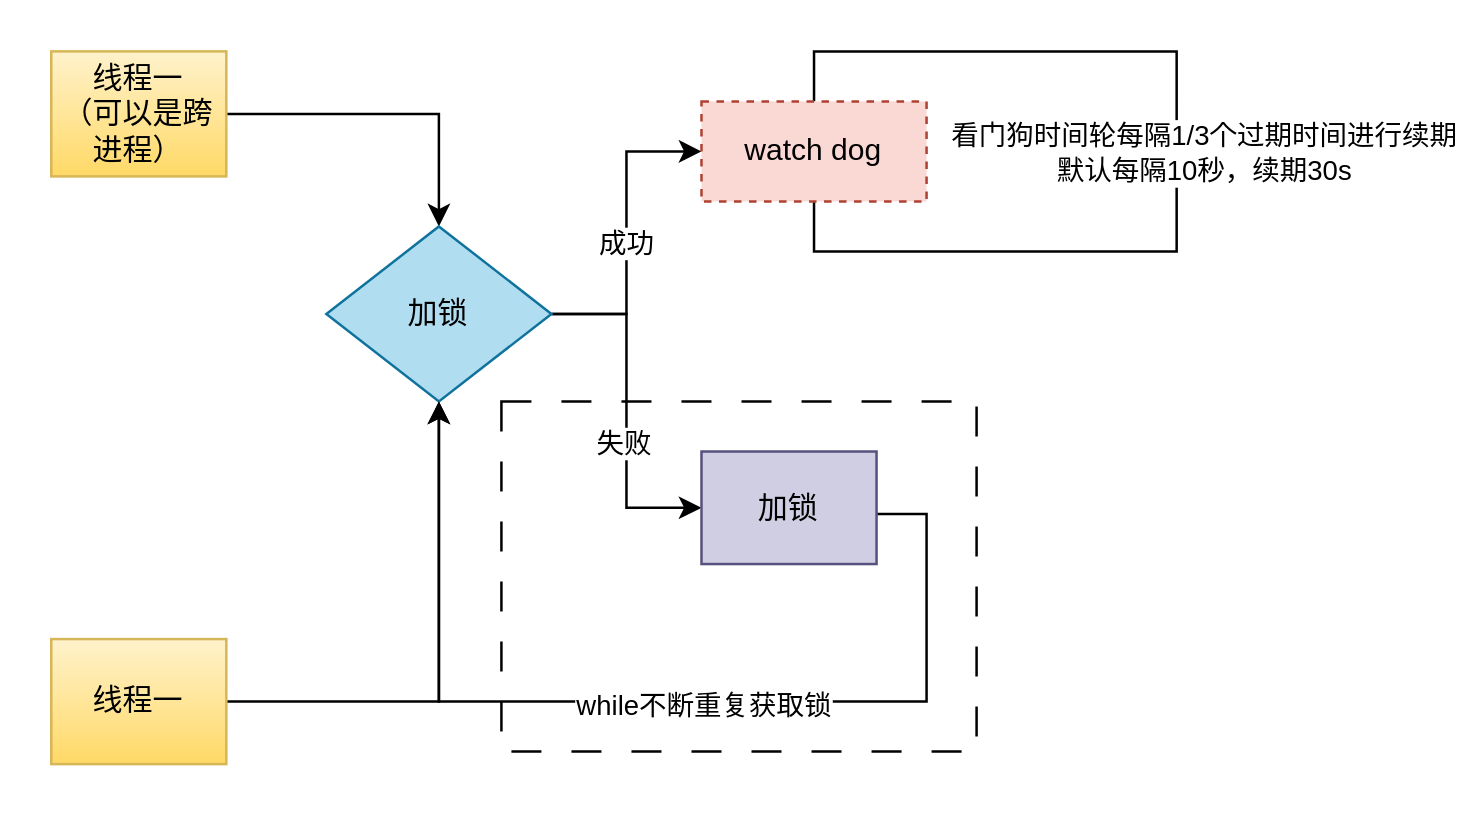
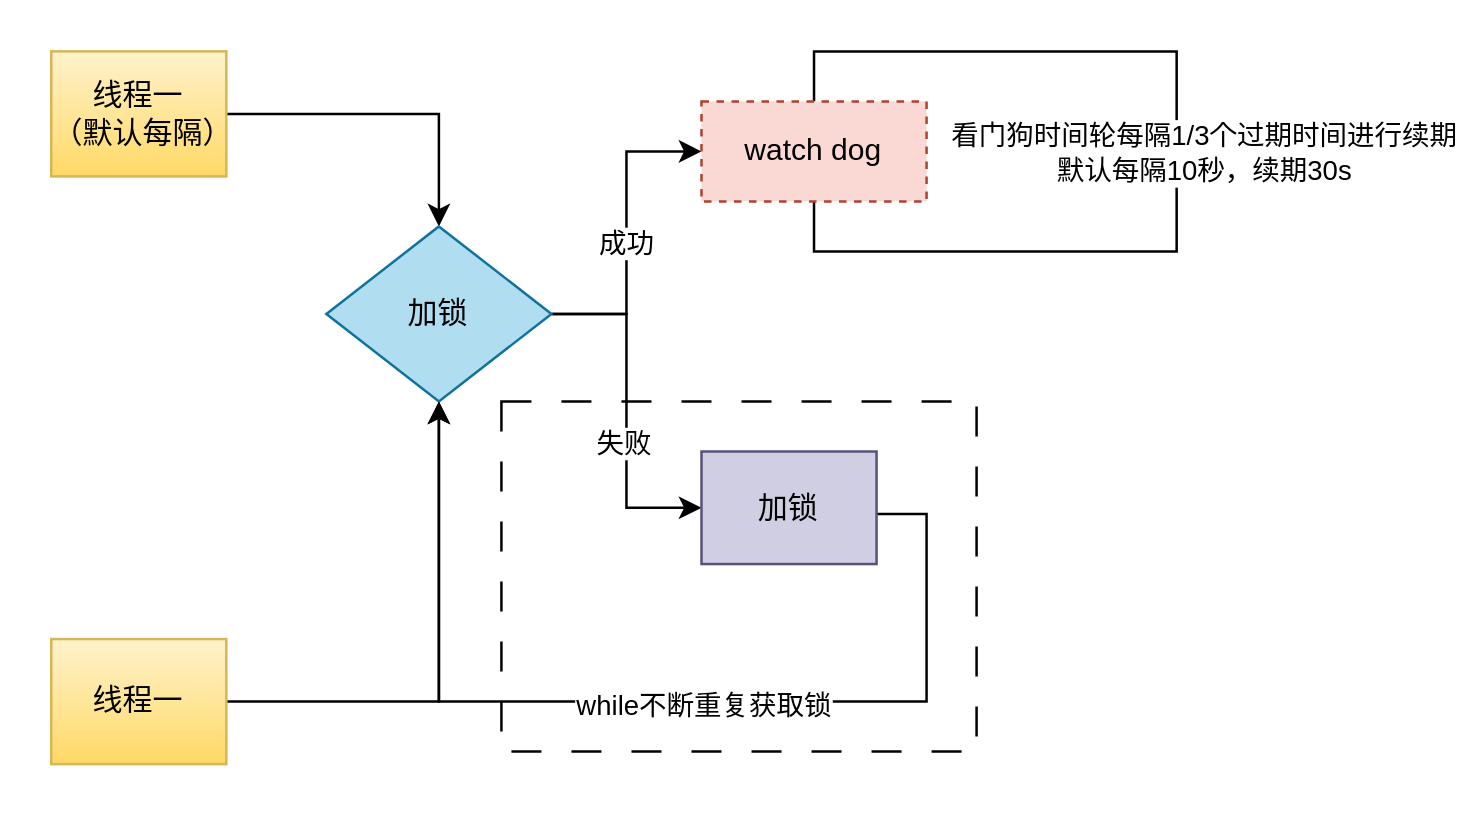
(139, 114) -> (139, 114)
